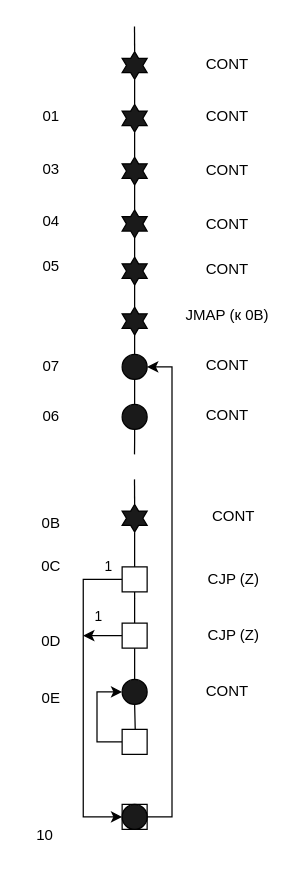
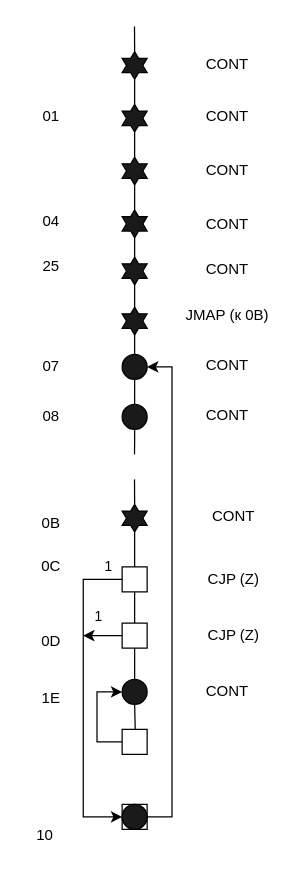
(51, 170) -> none
(51, 267) -> (51, 267)
(51, 417) -> (51, 417)
(51, 698) -> (51, 698)
